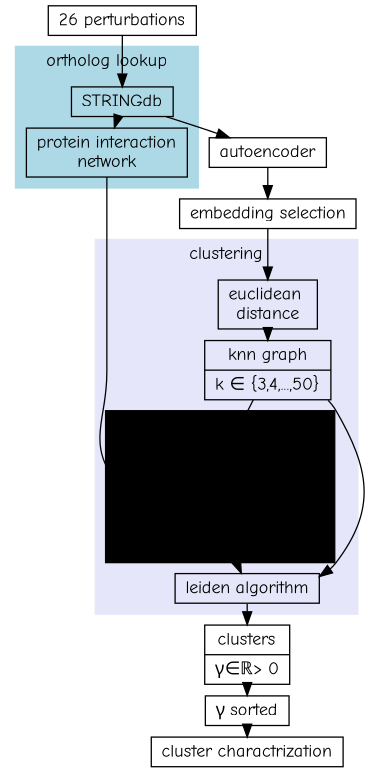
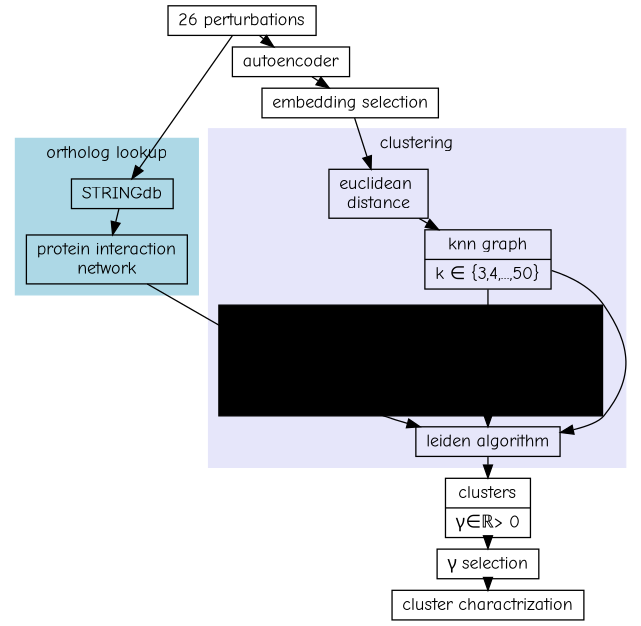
(191, 124) -> (262, 37)
(220, 482) -> (488, 402)
(247, 711) -> (488, 564)
